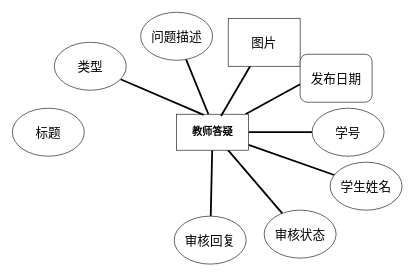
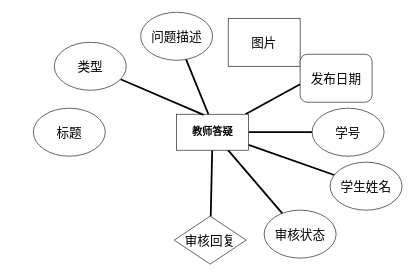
(235, 92) -> none
(48, 132) -> (69, 132)
(210, 240) -> (210, 240)
